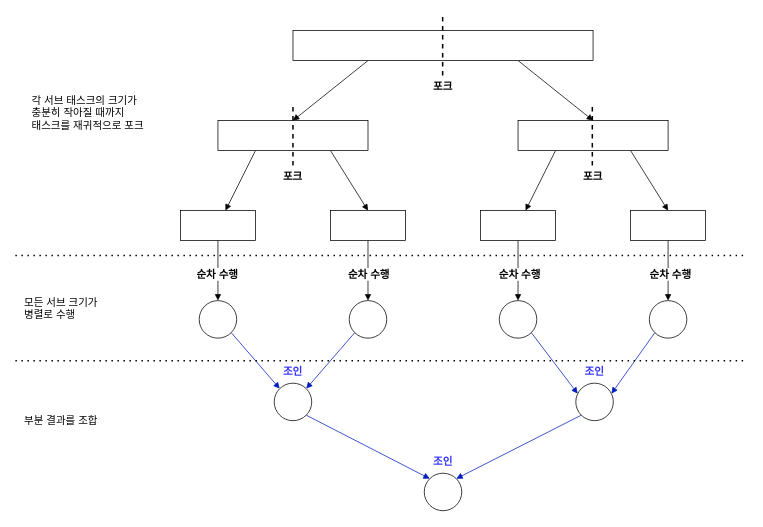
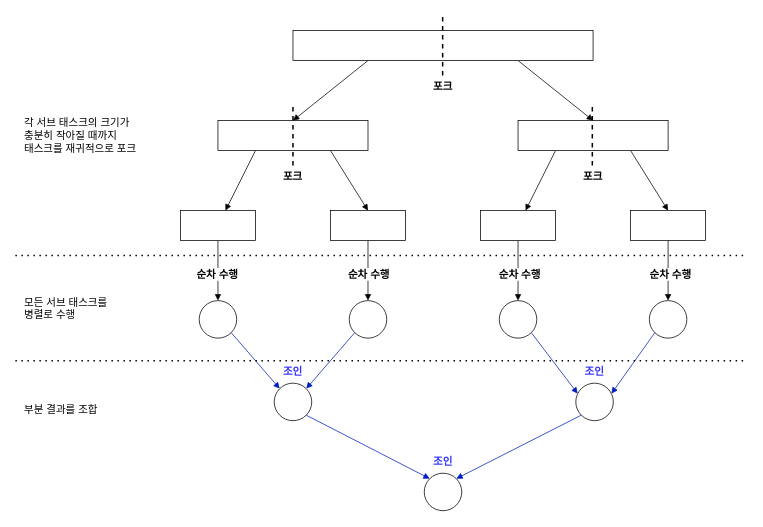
(105, 113) -> (98, 135)
(64, 308) -> (70, 308)
(98, 420) -> (98, 409)
